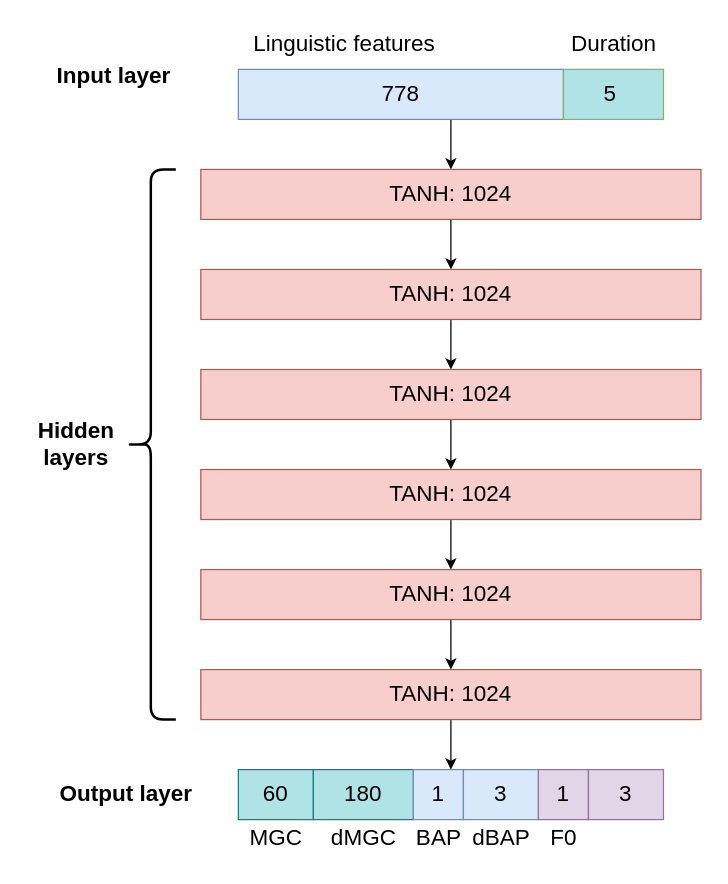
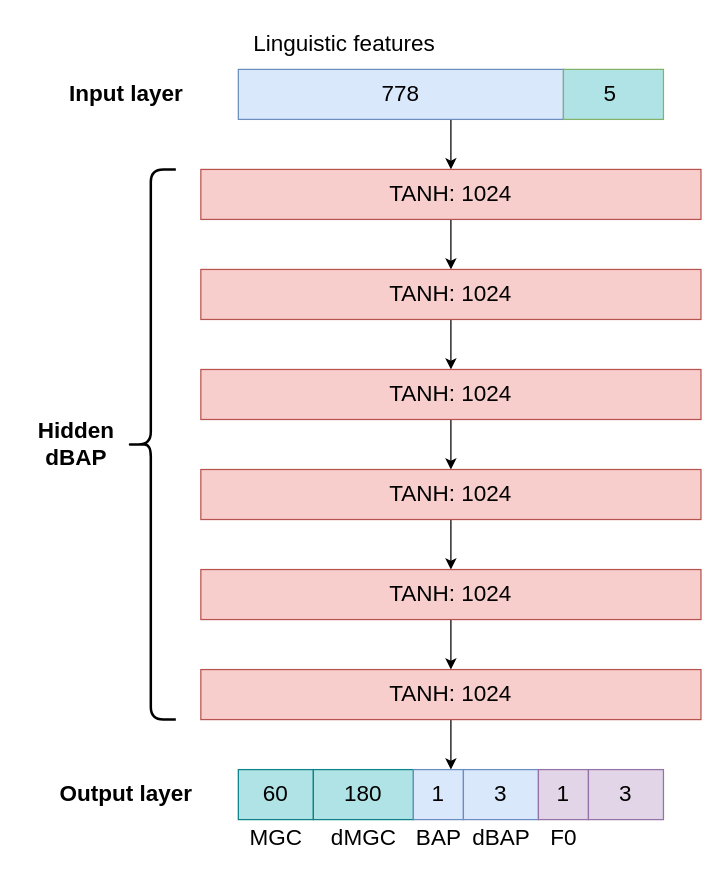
(613, 44) -> none
(113, 76) -> (126, 94)
(76, 444) -> (76, 444)
